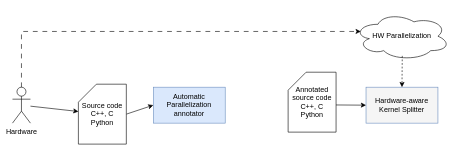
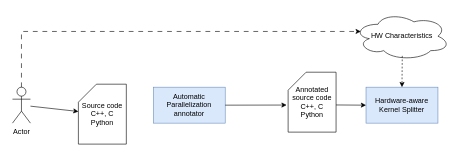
(402, 36) -> (402, 36)
none -> (281, 105)
(402, 105) -> (402, 105)
(138, 110) -> none
(22, 132) -> (22, 132)
